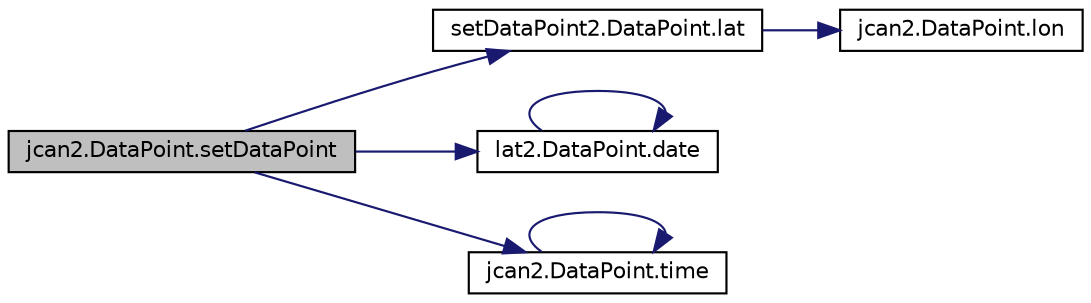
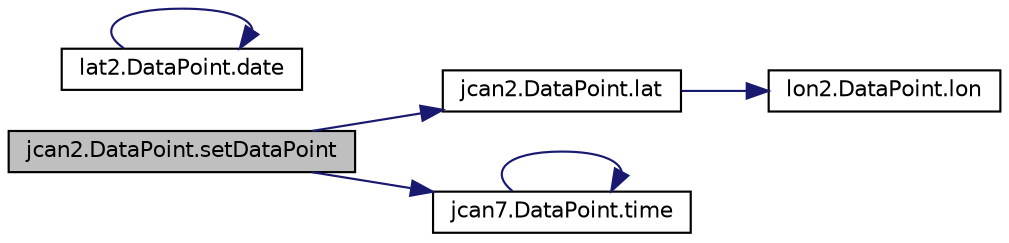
(598, 30) -> (562, 91)
(961, 30) -> (885, 91)
(406, 152) -> none
(598, 273) -> (562, 212)
